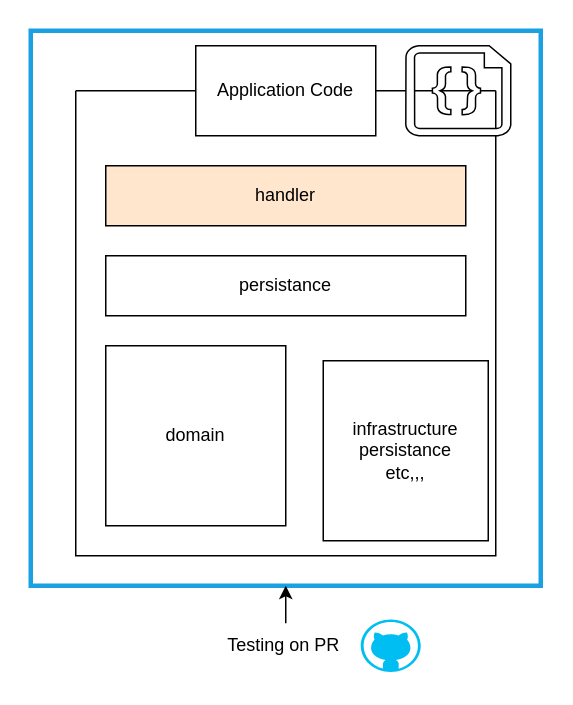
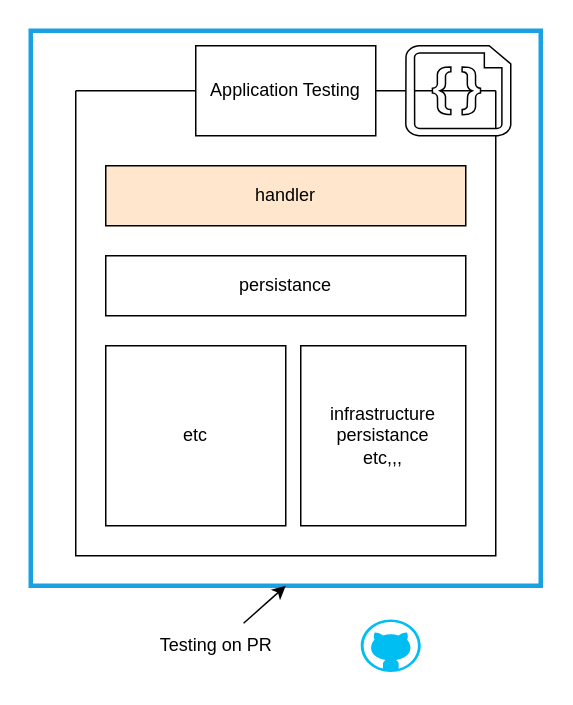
(286, 91) -> (286, 91)
(196, 436) -> (196, 436)
(406, 451) -> (383, 436)
(286, 646) -> (218, 646)
